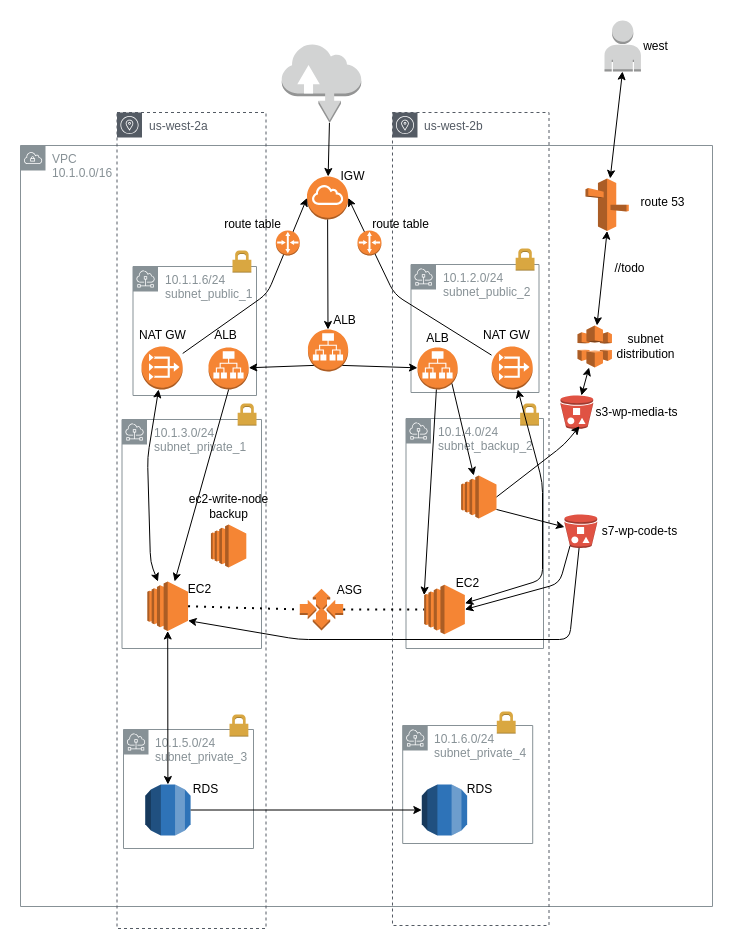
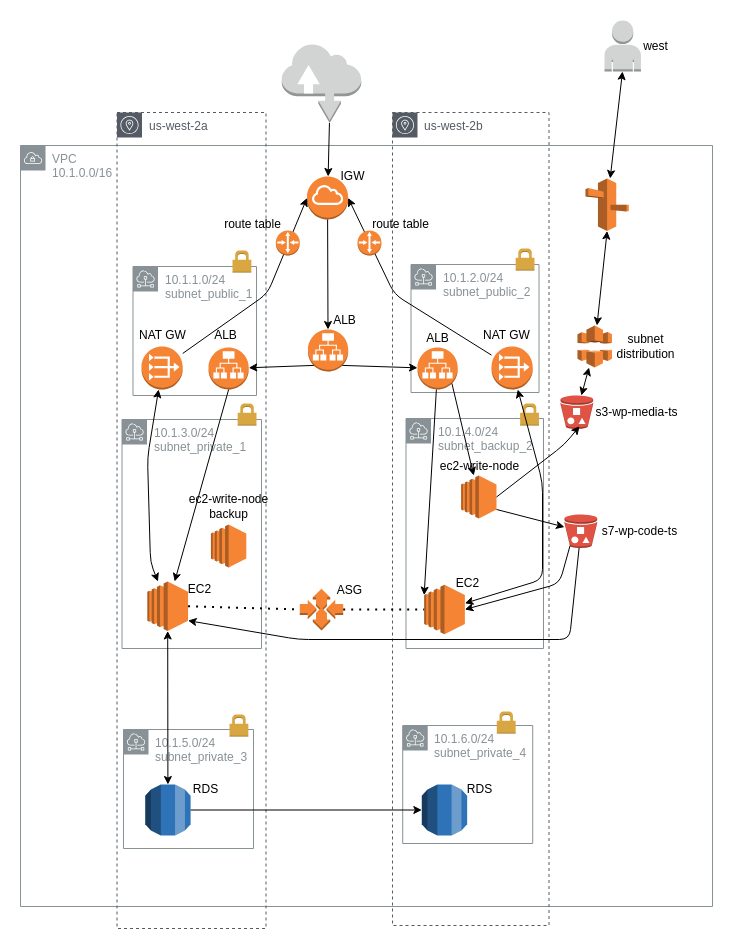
(663, 203) -> none
(630, 269) -> none
(212, 295) -> (212, 295)
none -> (479, 467)
